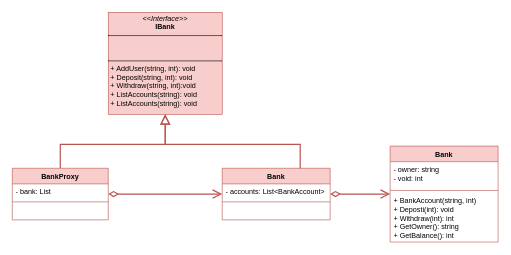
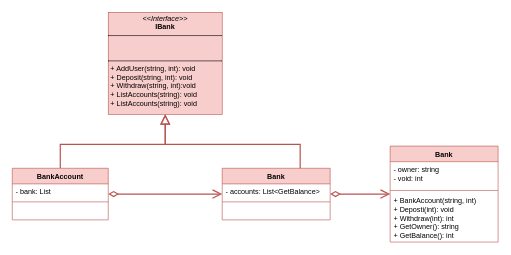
(60, 177) -> (60, 177)
(277, 197) -> (277, 197)
